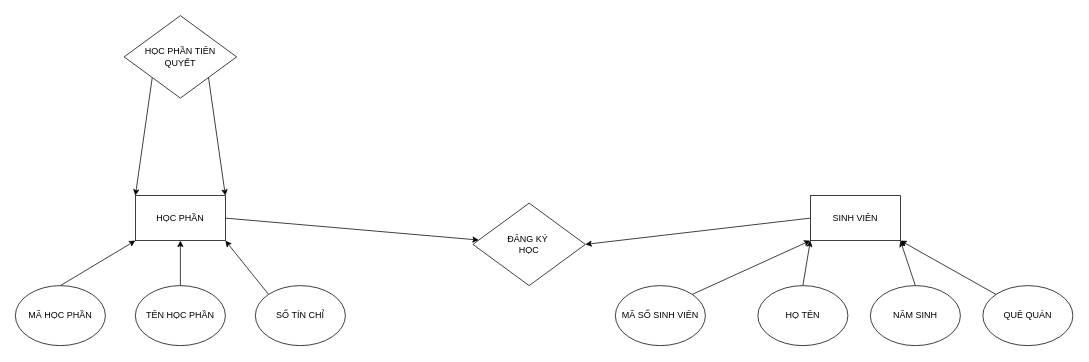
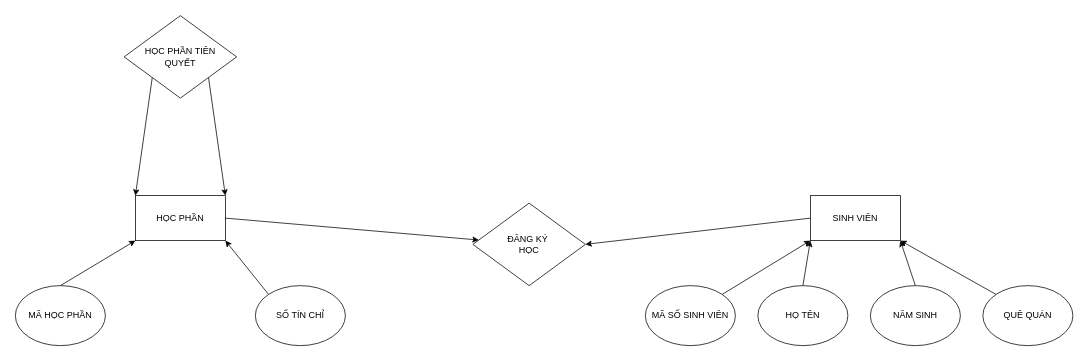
(180, 265) -> none
(180, 315) -> none
(660, 315) -> (690, 315)
